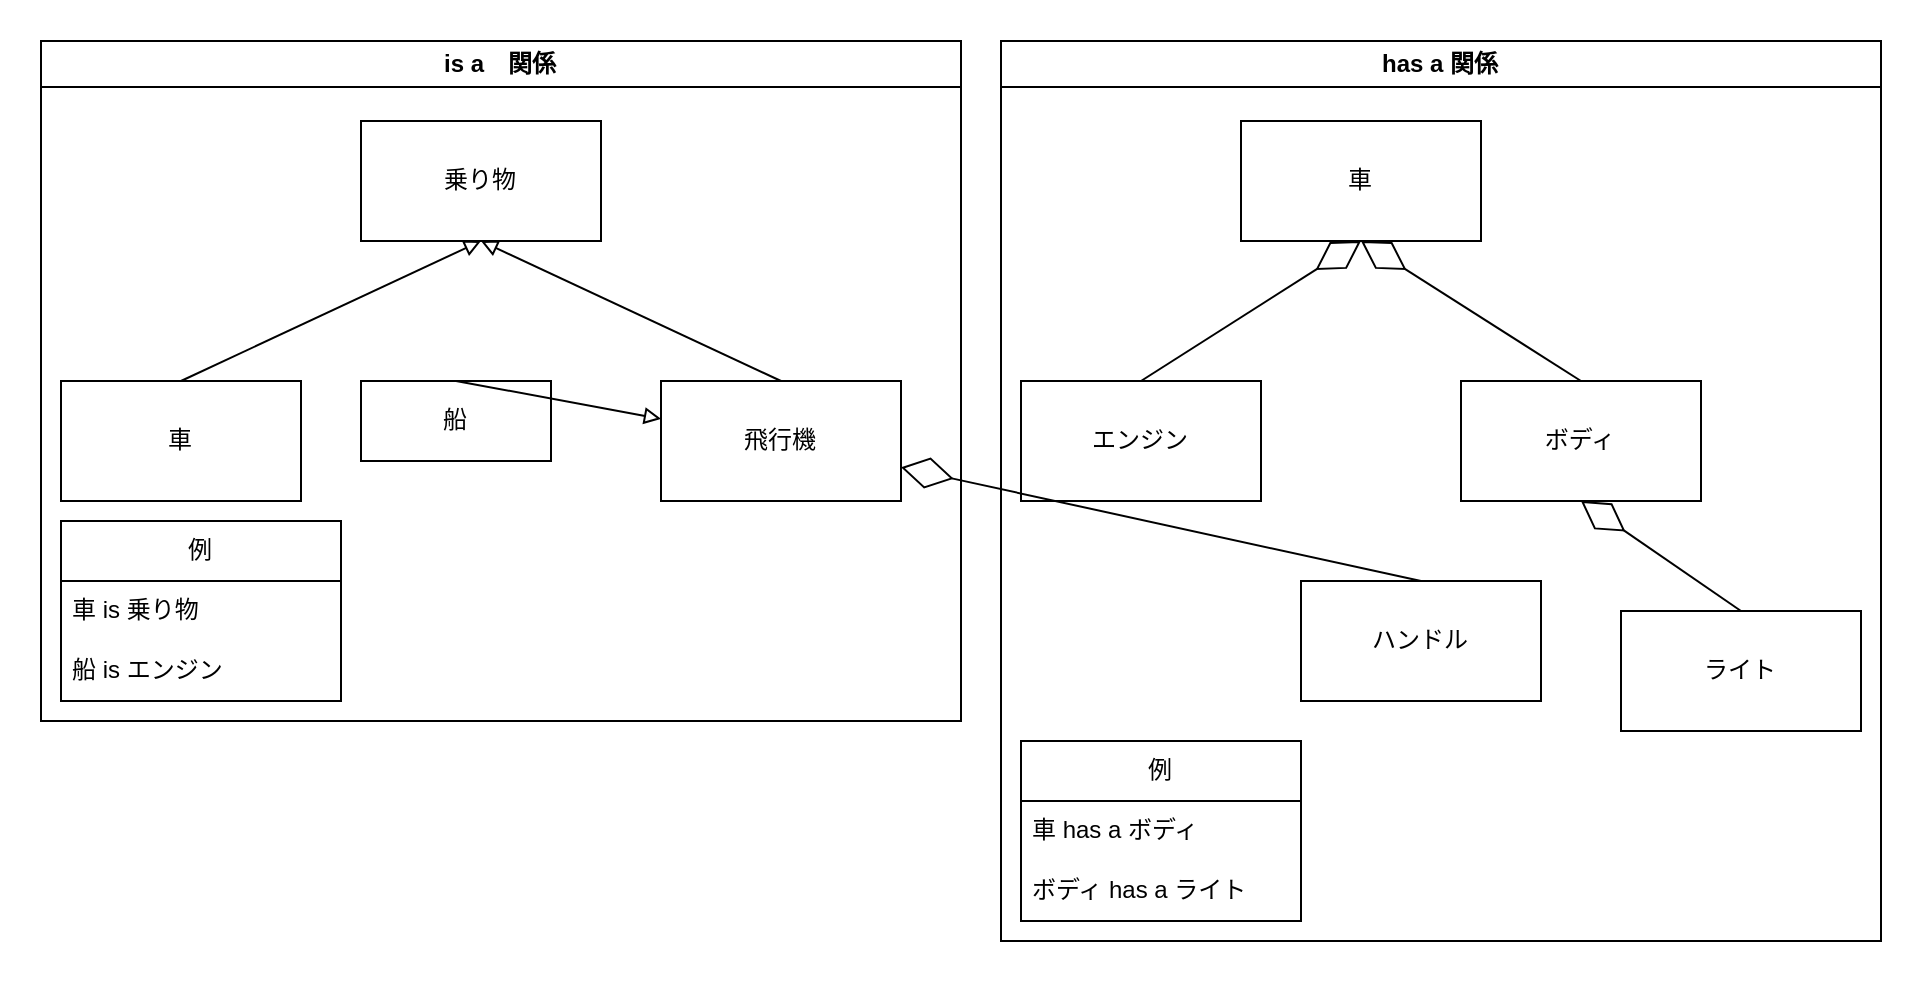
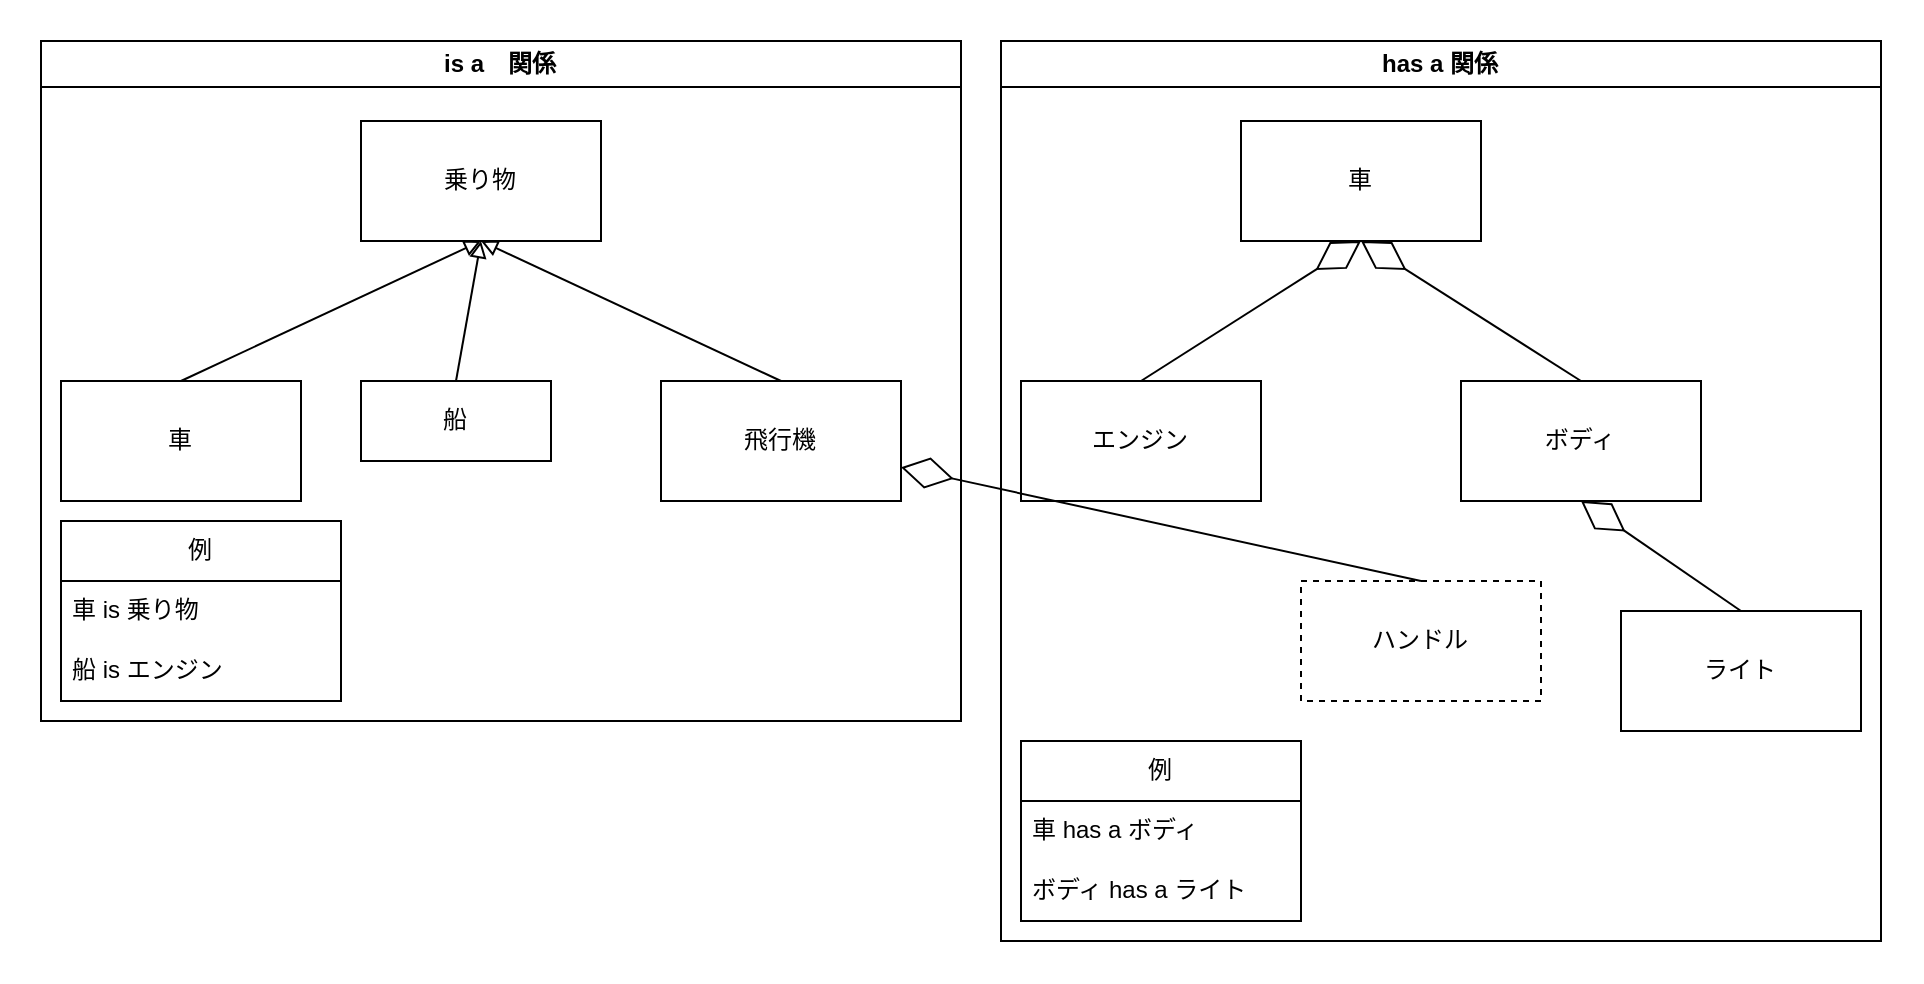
(551, 398) -> (467, 319)
(1421, 641) -> (1421, 641)
